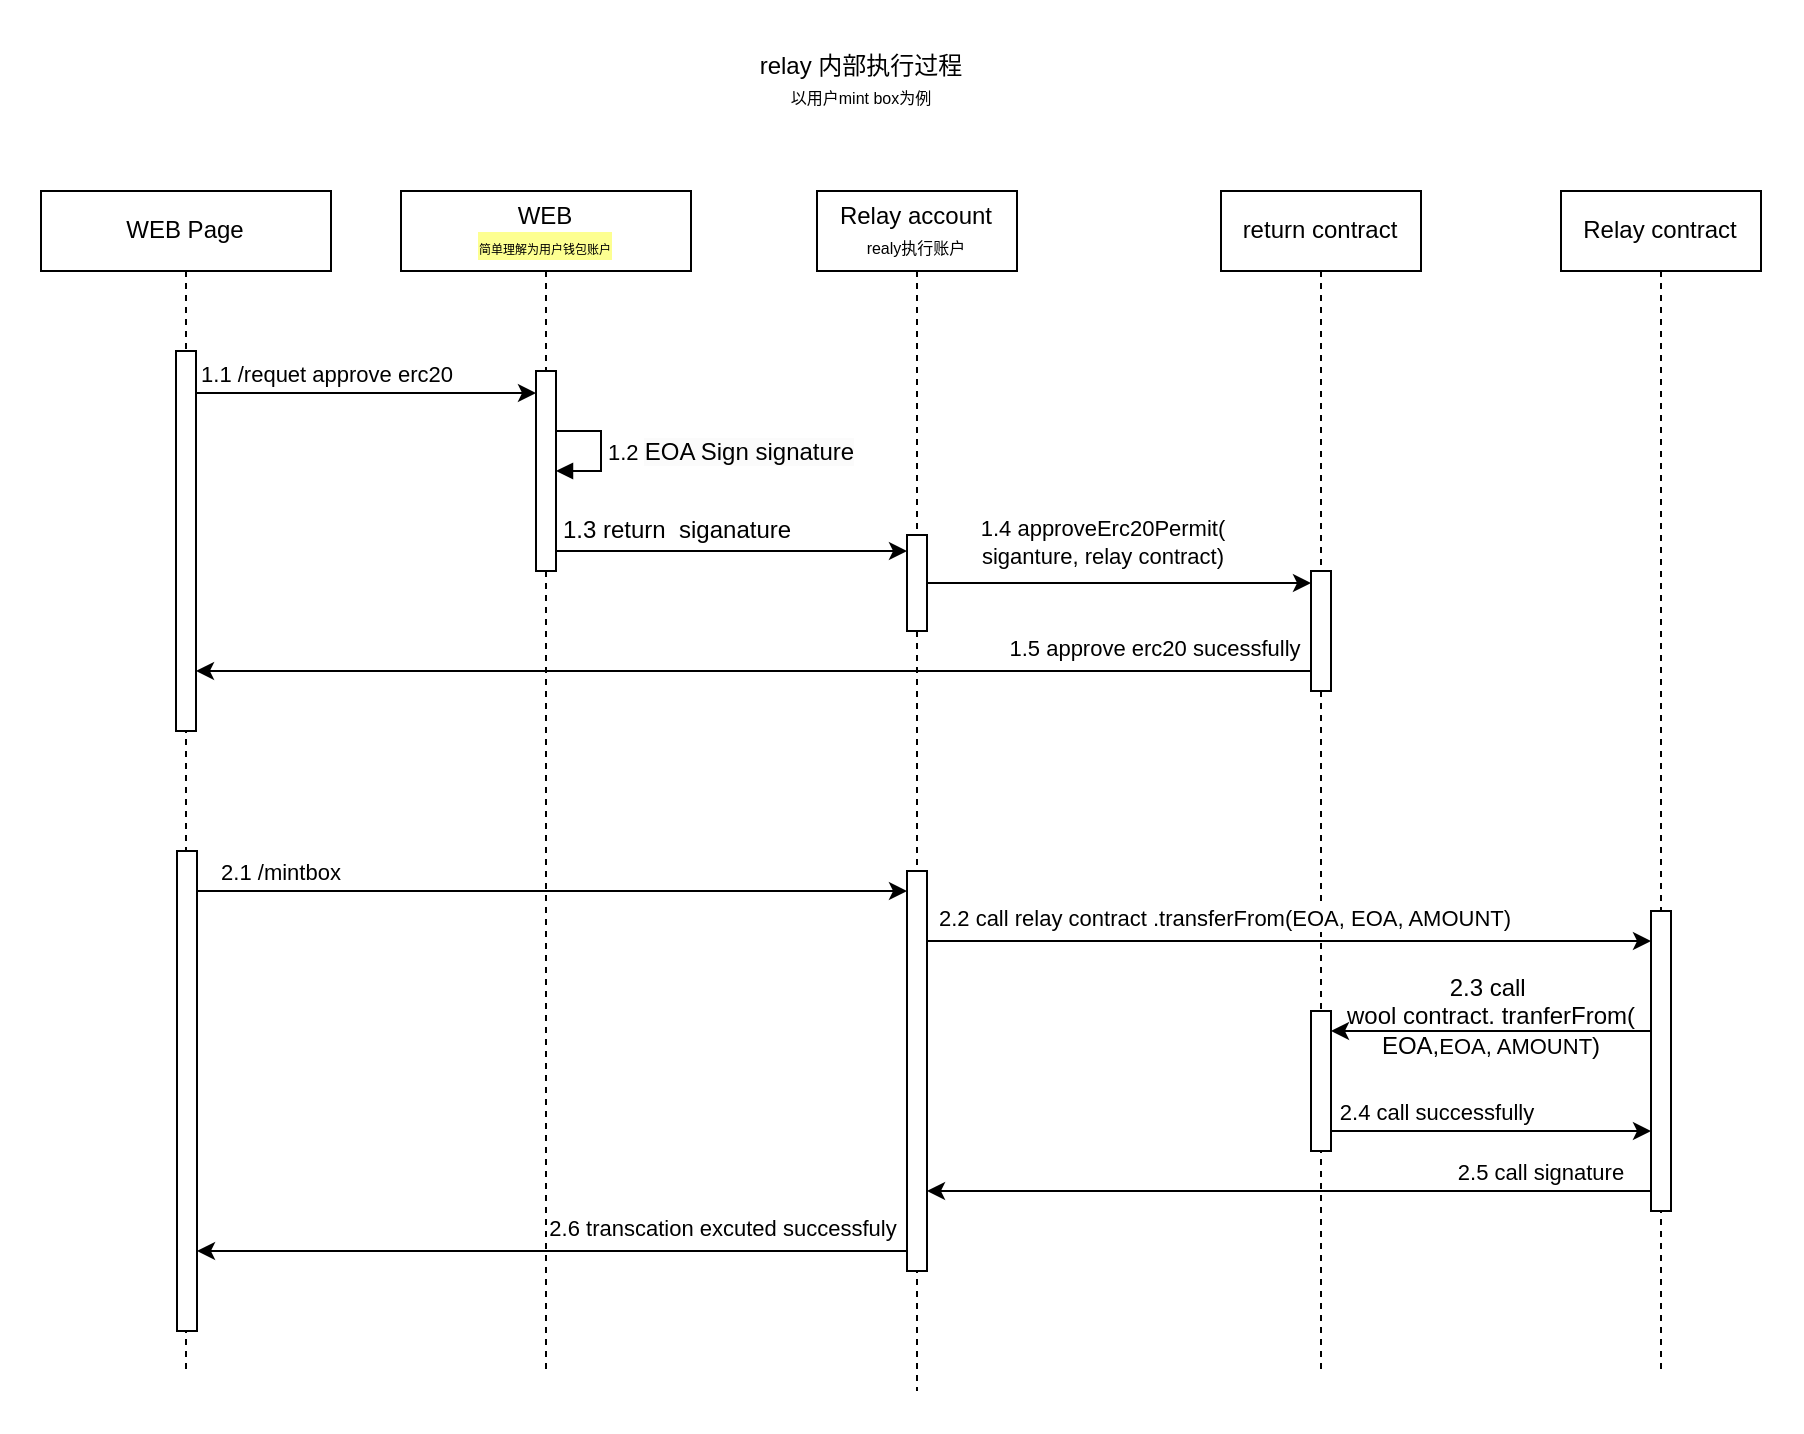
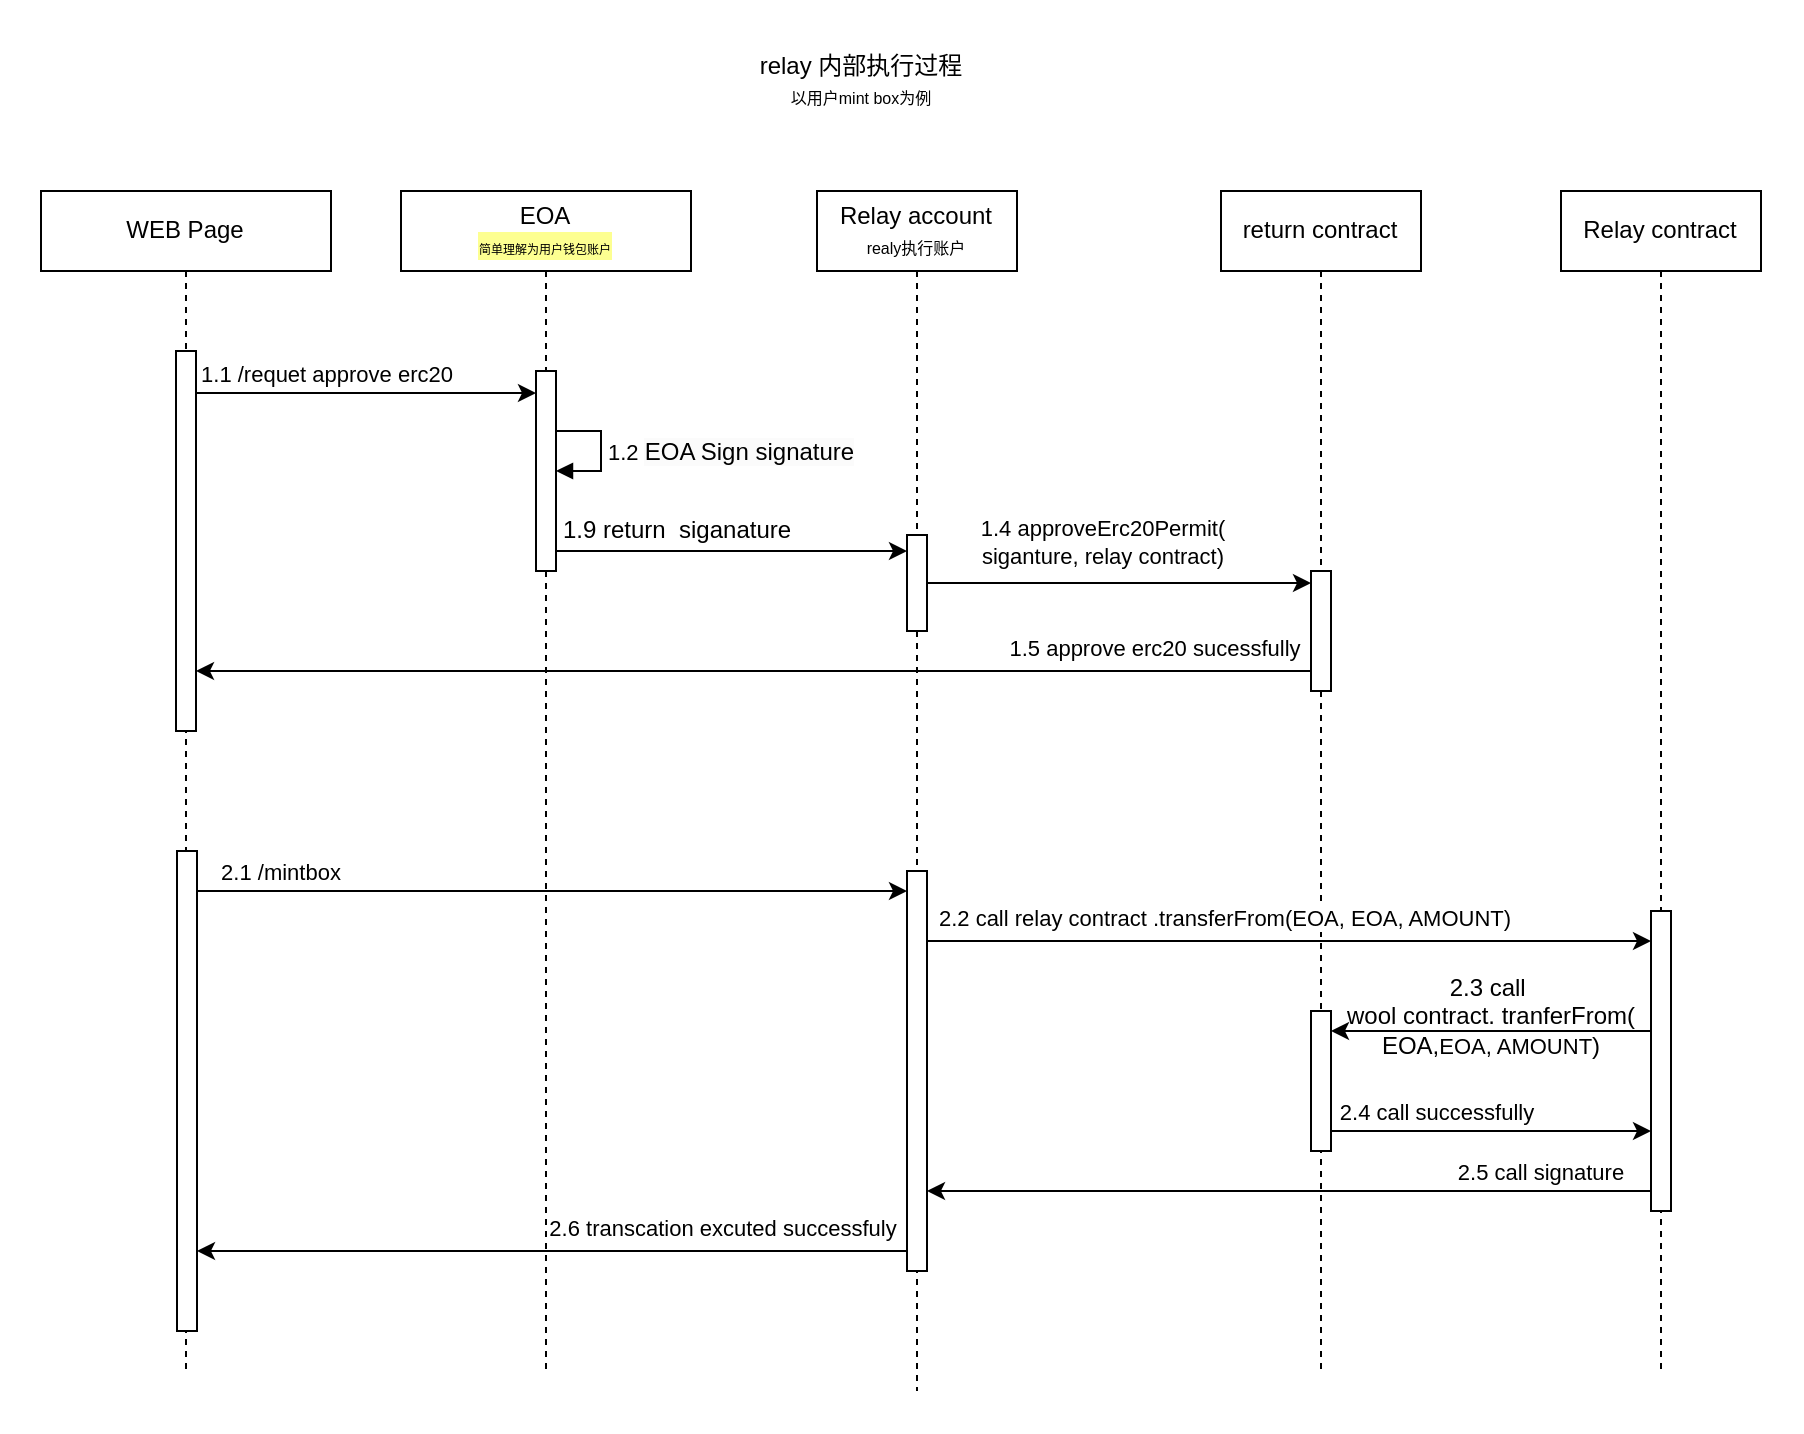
(546, 231) -> (546, 231)
(678, 531) -> (678, 531)
